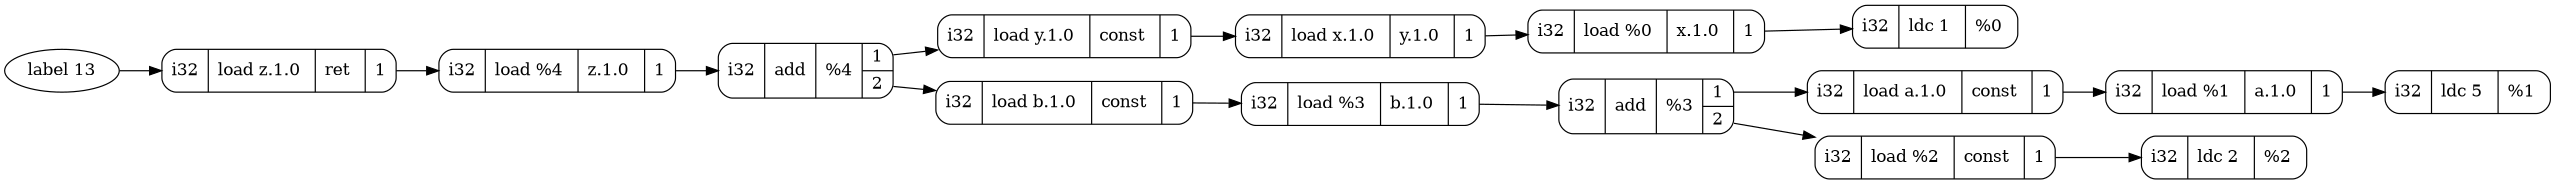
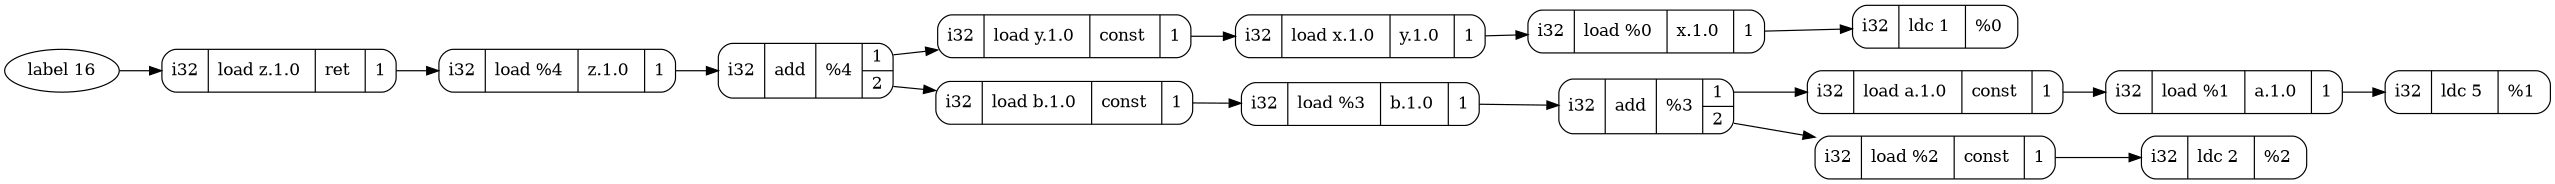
(62, 71) -> (62, 71)
